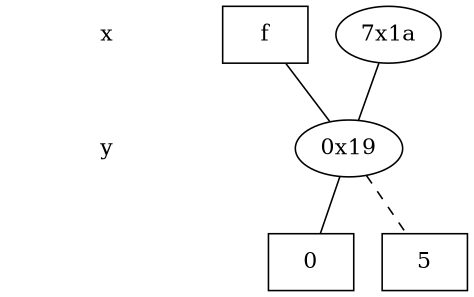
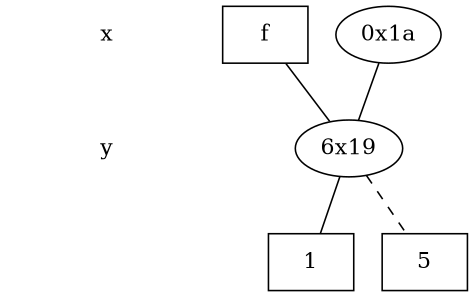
(388, 35) -> (388, 35)
(349, 148) -> (349, 148)
(311, 262) -> (311, 262)
